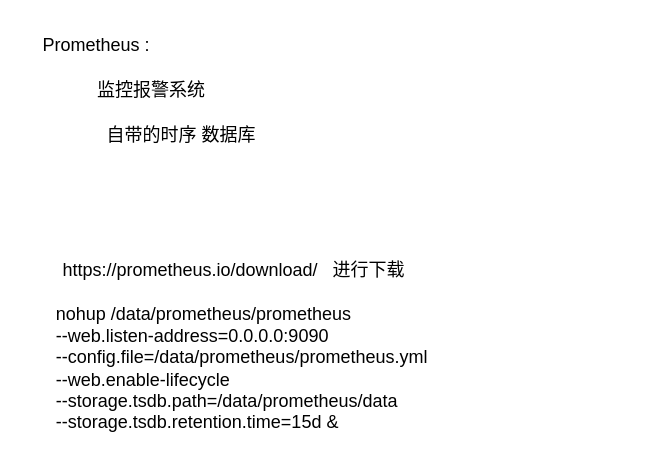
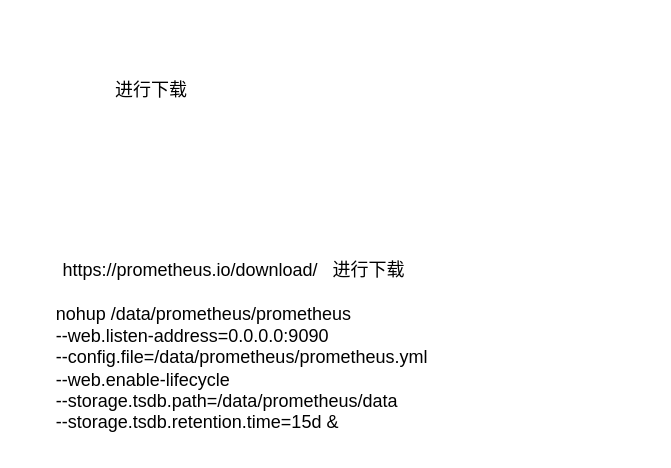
(98, 46) -> none
(152, 91) -> (152, 91)
(181, 136) -> none
